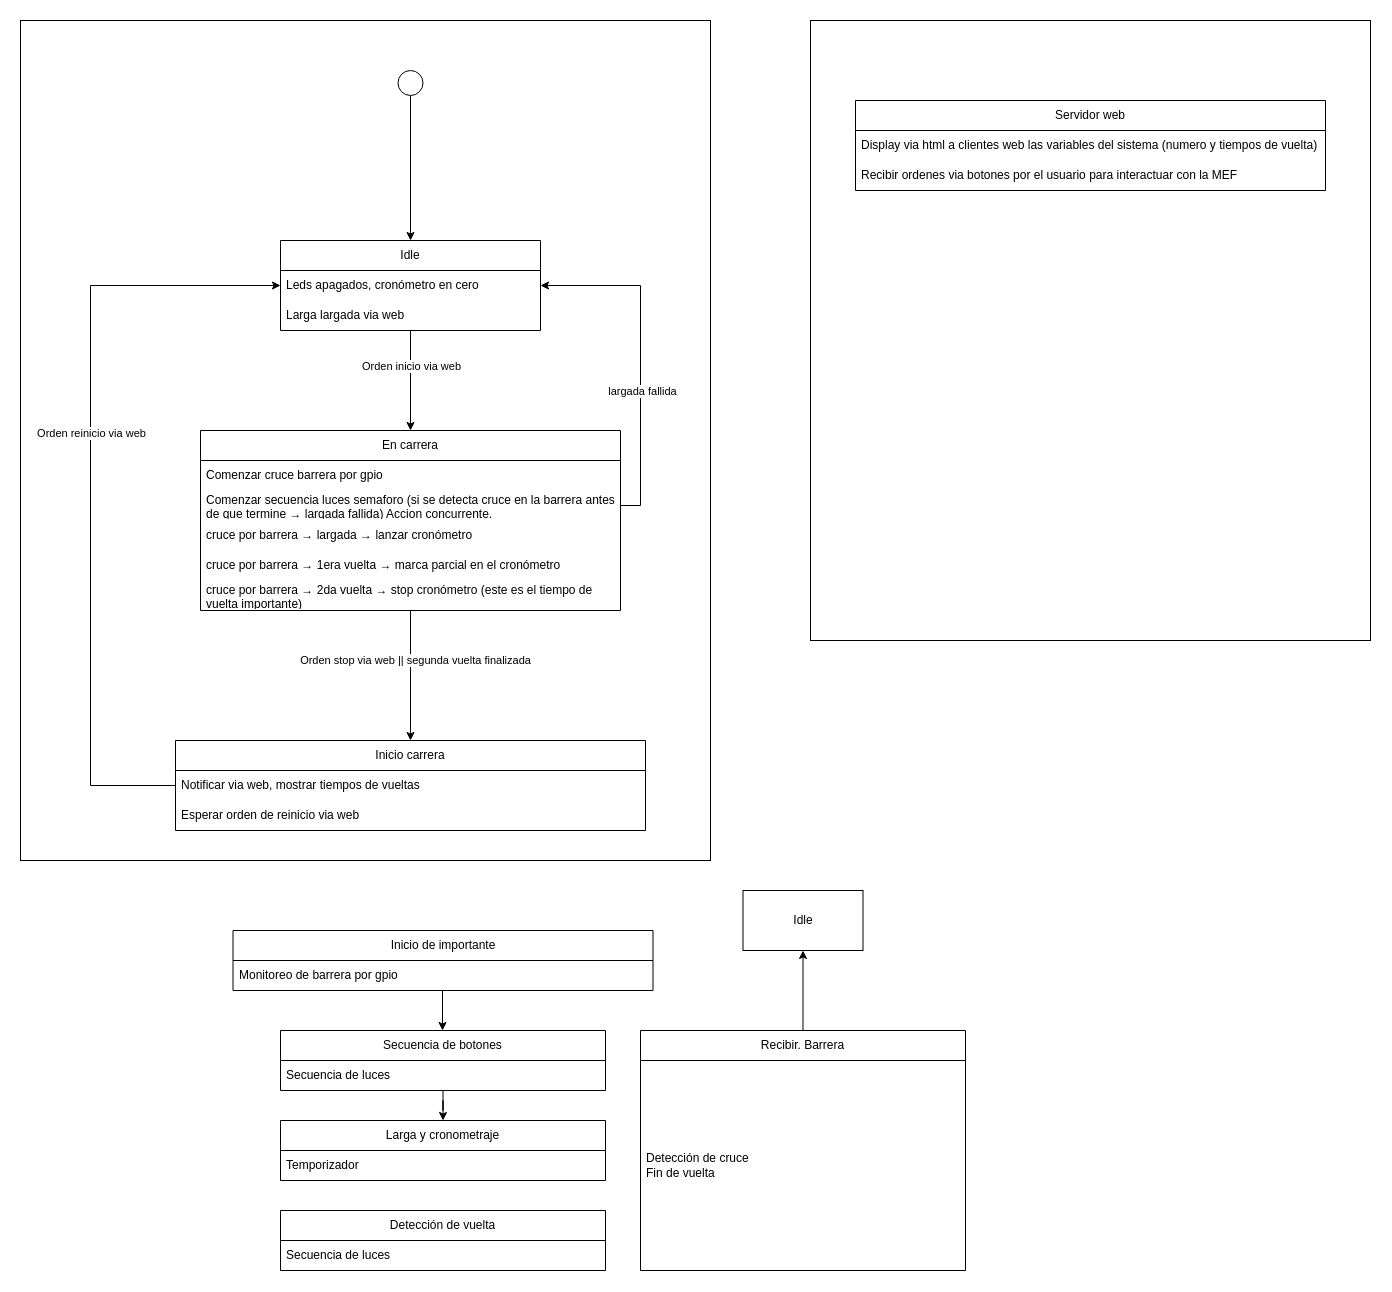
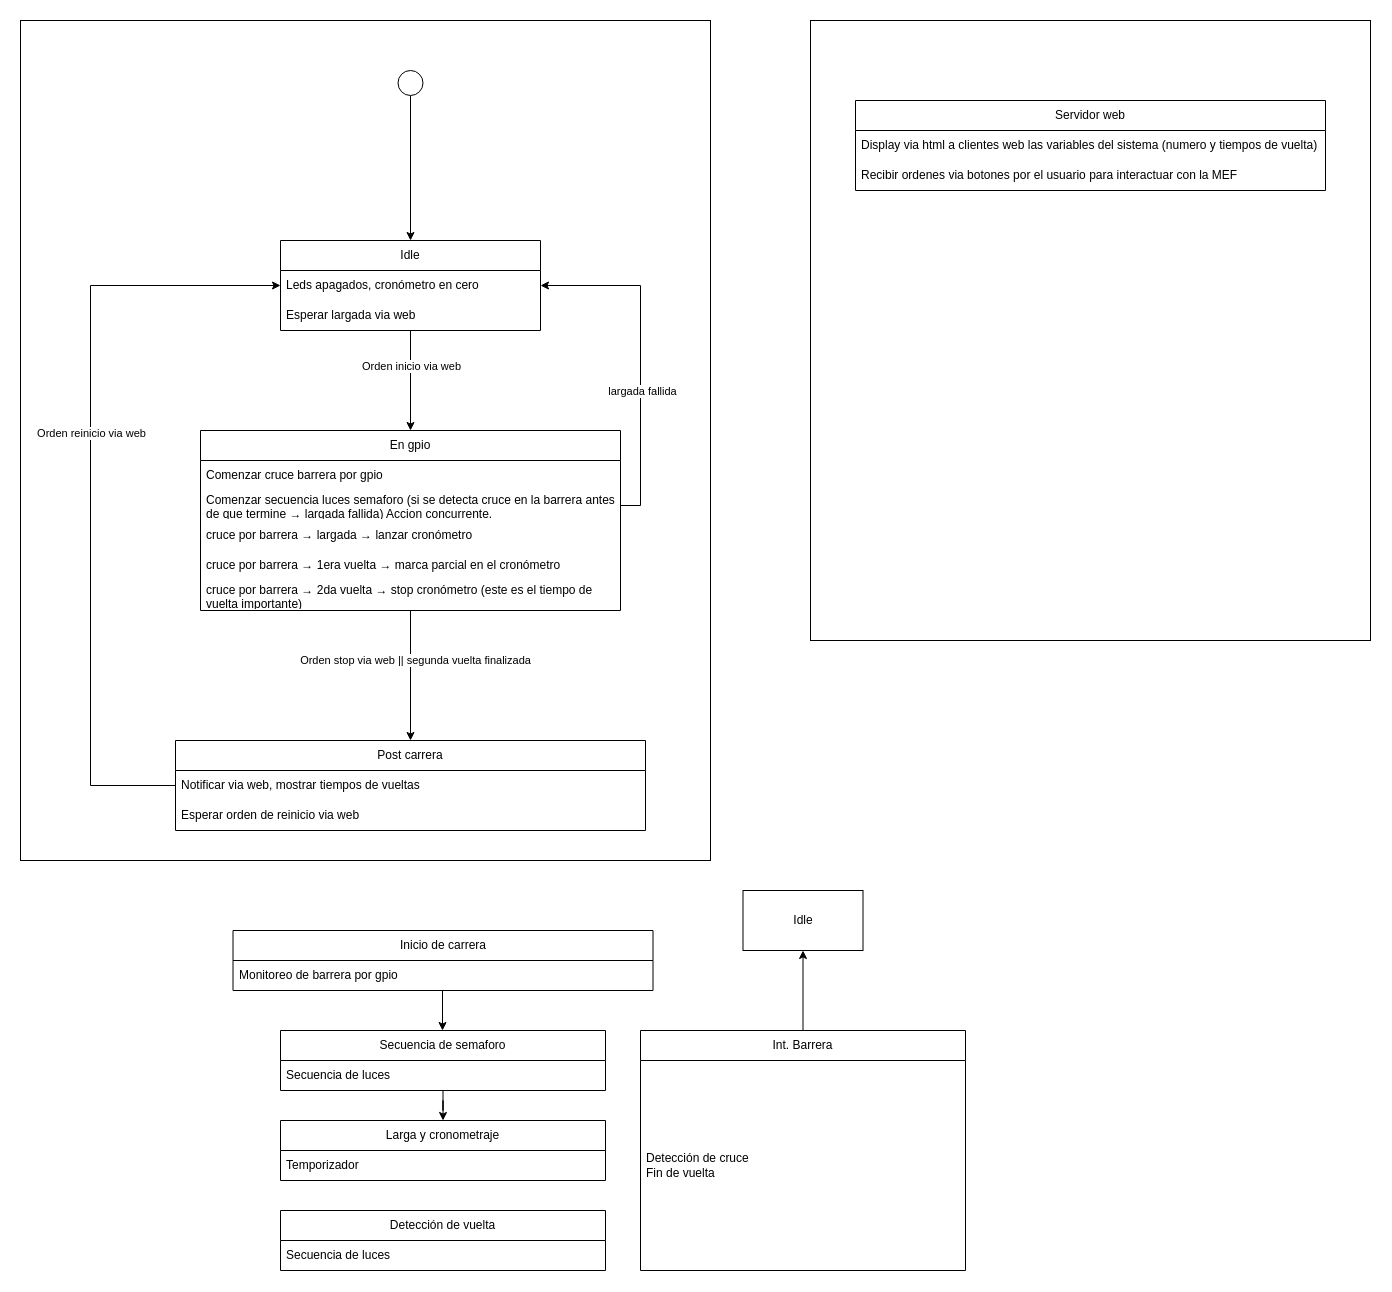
(349, 316) -> (356, 316)
(411, 446) -> (411, 446)
(411, 756) -> (411, 756)
(444, 946) -> (444, 946)
(443, 1046) -> (443, 1046)
(803, 1046) -> (803, 1046)
